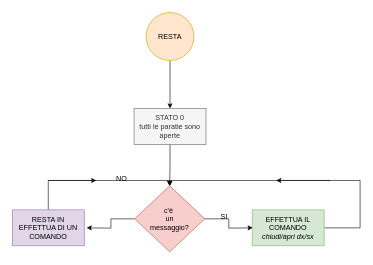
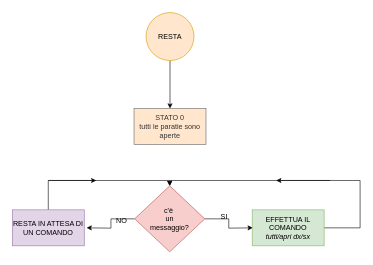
(170, 126) -> (170, 126)
(170, 161) -> none
(122, 179) -> (122, 221)
(48, 228) -> (48, 228)
(288, 228) -> (288, 228)
